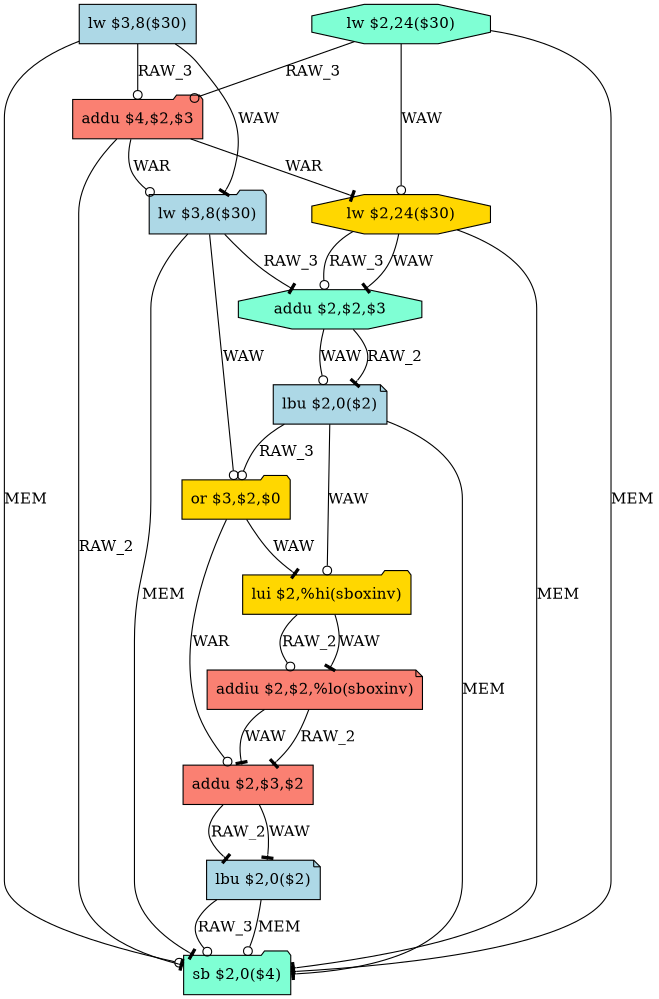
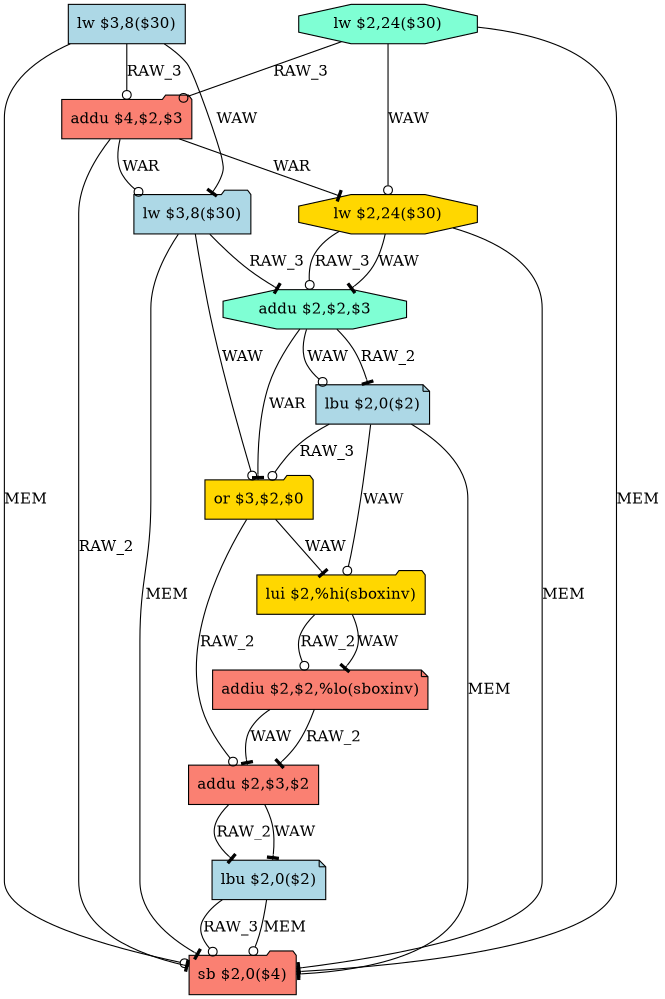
none -> (265, 397)
(211, 642) -> (228, 642)
(237, 975) -> (243, 975)
